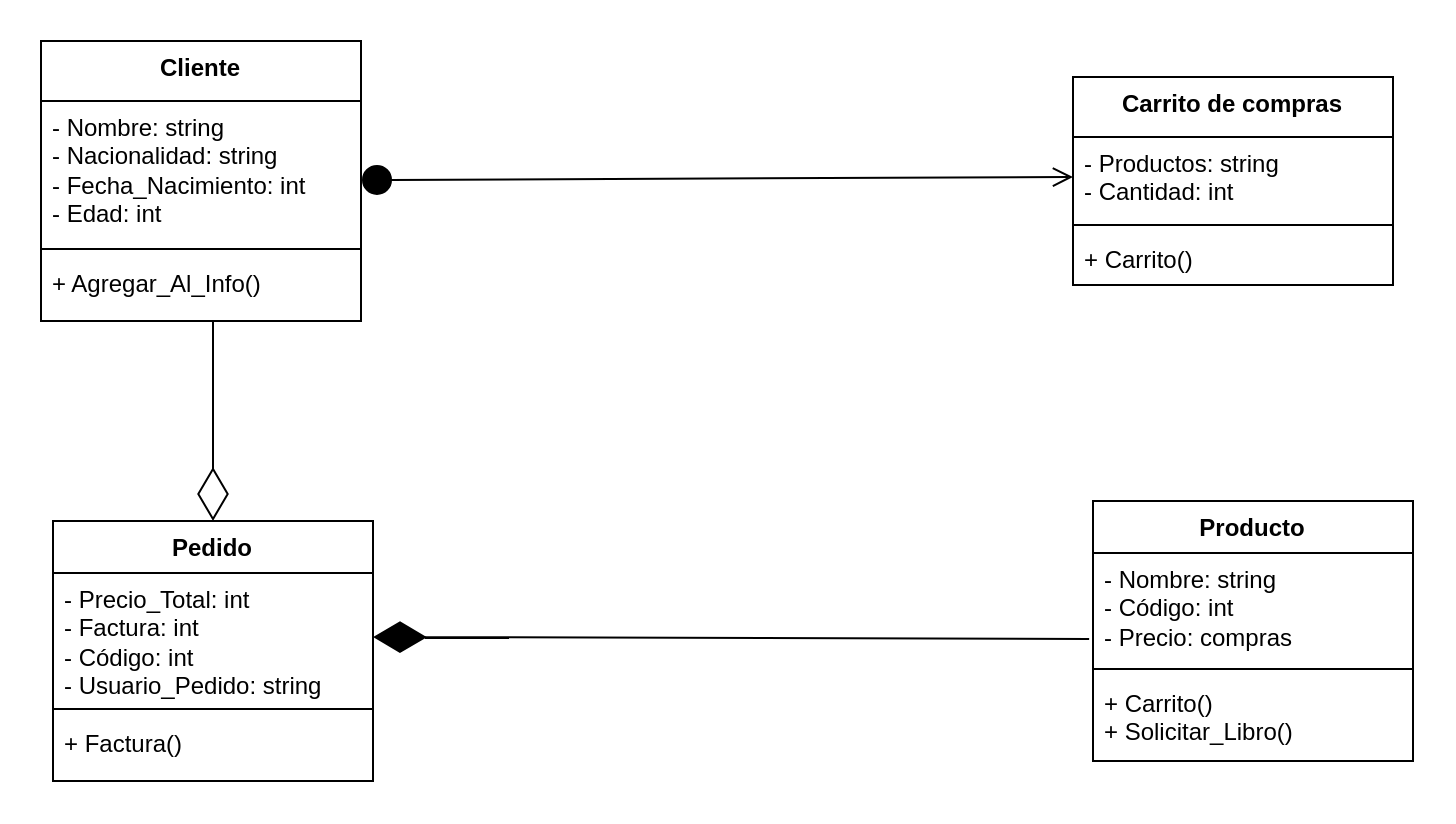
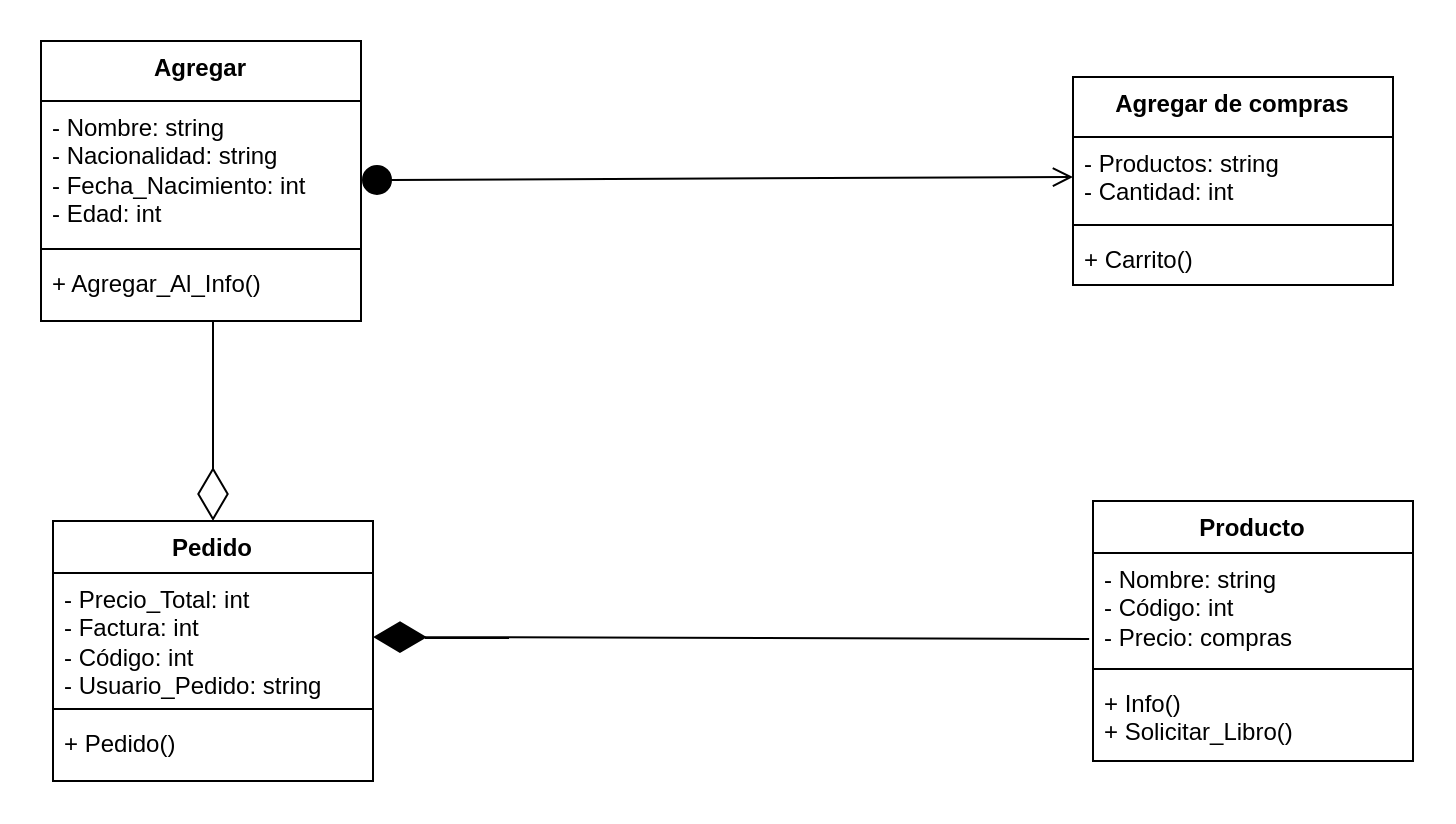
(201, 69) -> (201, 69)
(1233, 105) -> (1233, 105)
(1217, 720) -> (1217, 720)
(136, 745) -> (126, 745)
